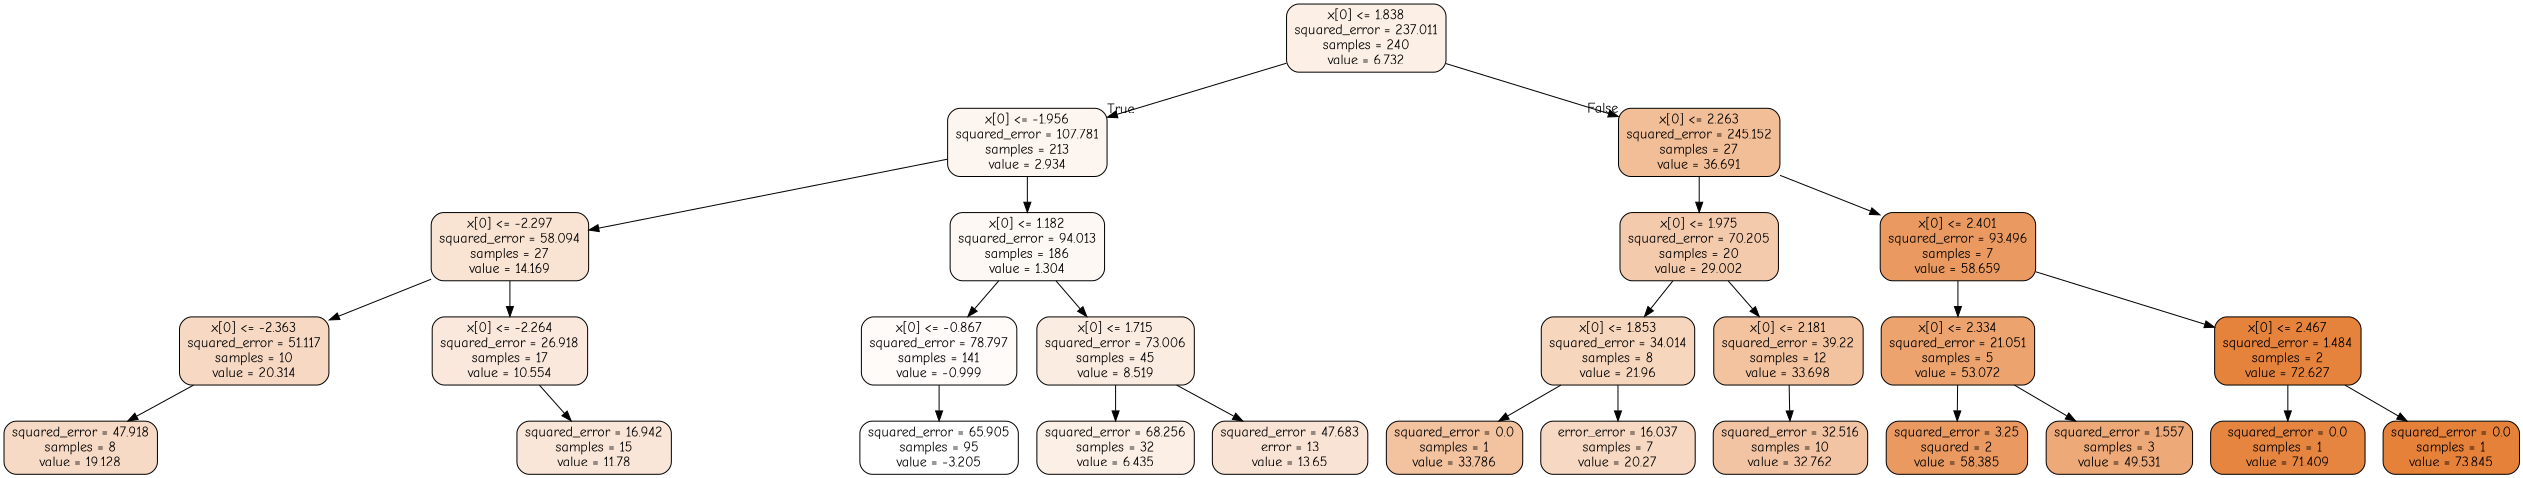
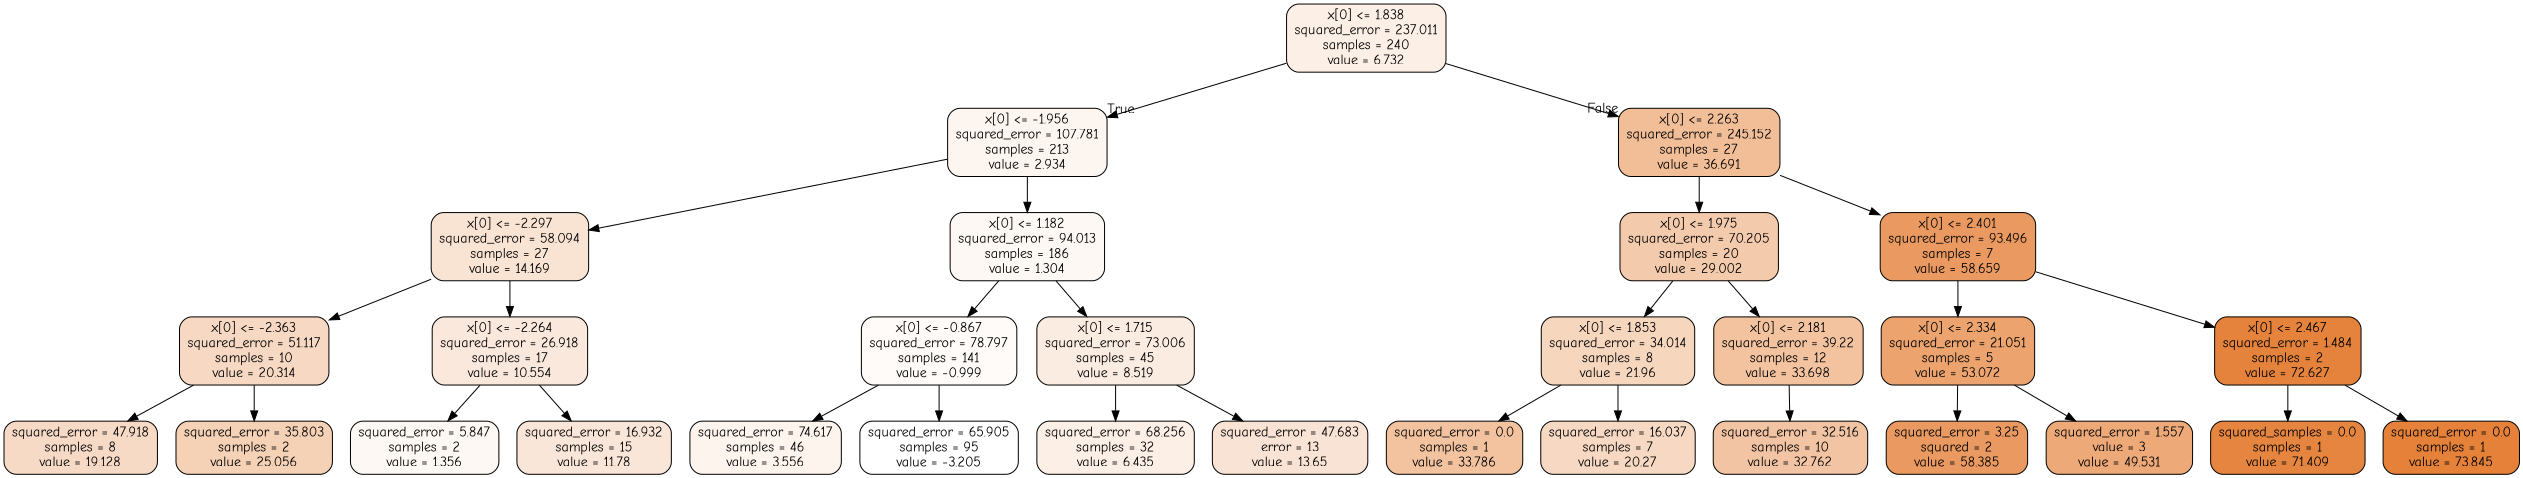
none -> (254, 448)
none -> (425, 448)
(594, 448) -> (594, 448)
none -> (766, 448)
(1618, 448) -> (1618, 448)
(2119, 448) -> (2119, 448)
(2288, 448) -> (2288, 448)
